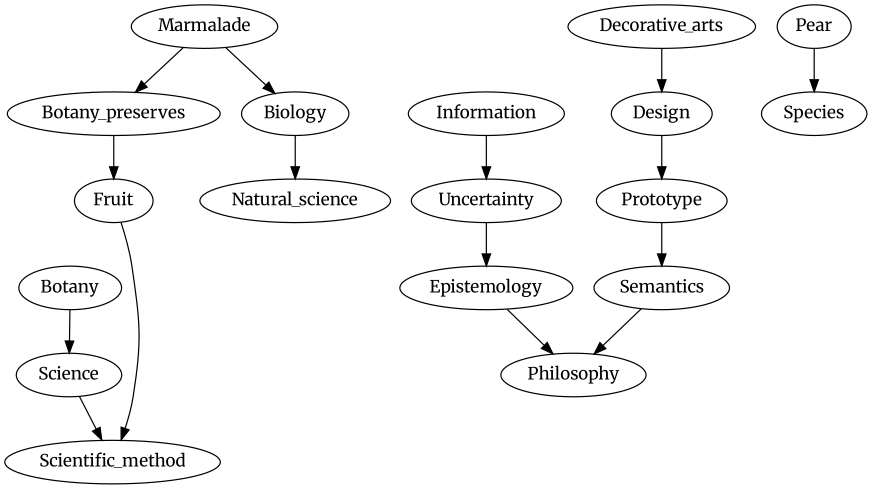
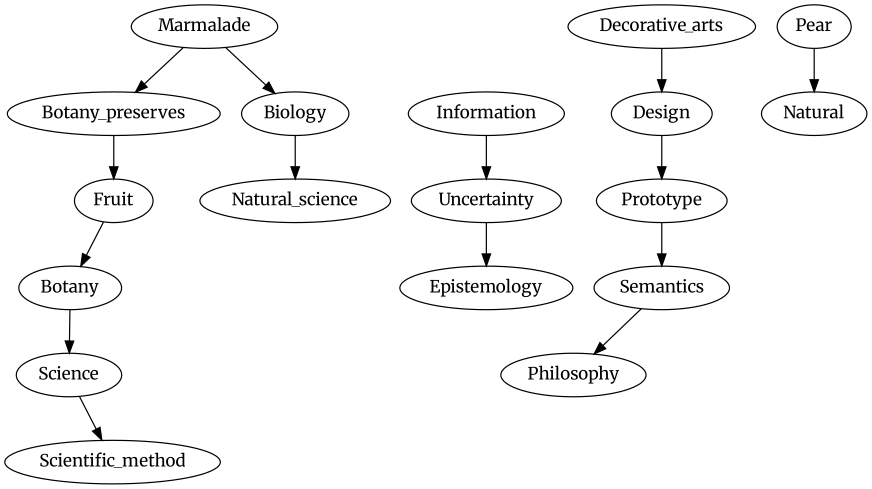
(814, 114) -> (814, 114)
(139, 325) -> (95, 239)
(526, 327) -> none
